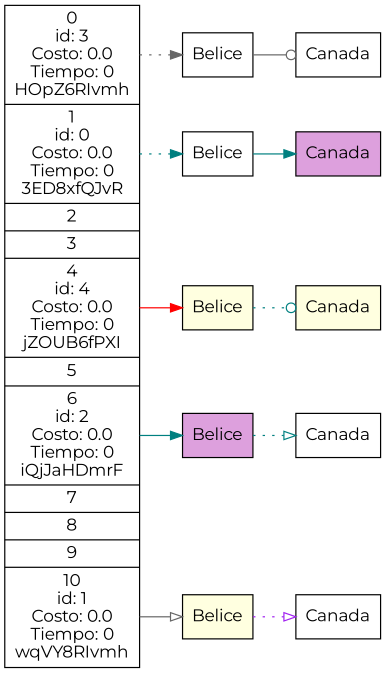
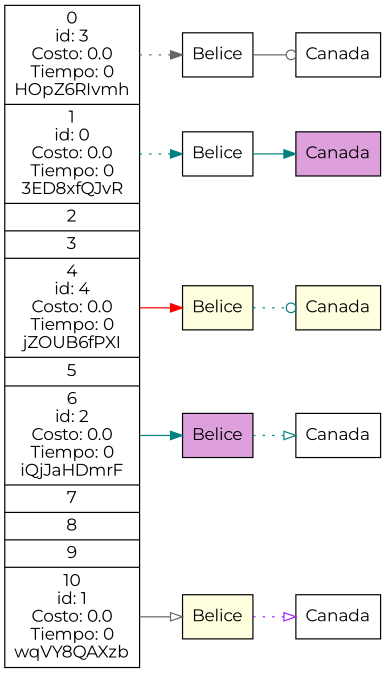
(72, 653) -> (72, 653)
